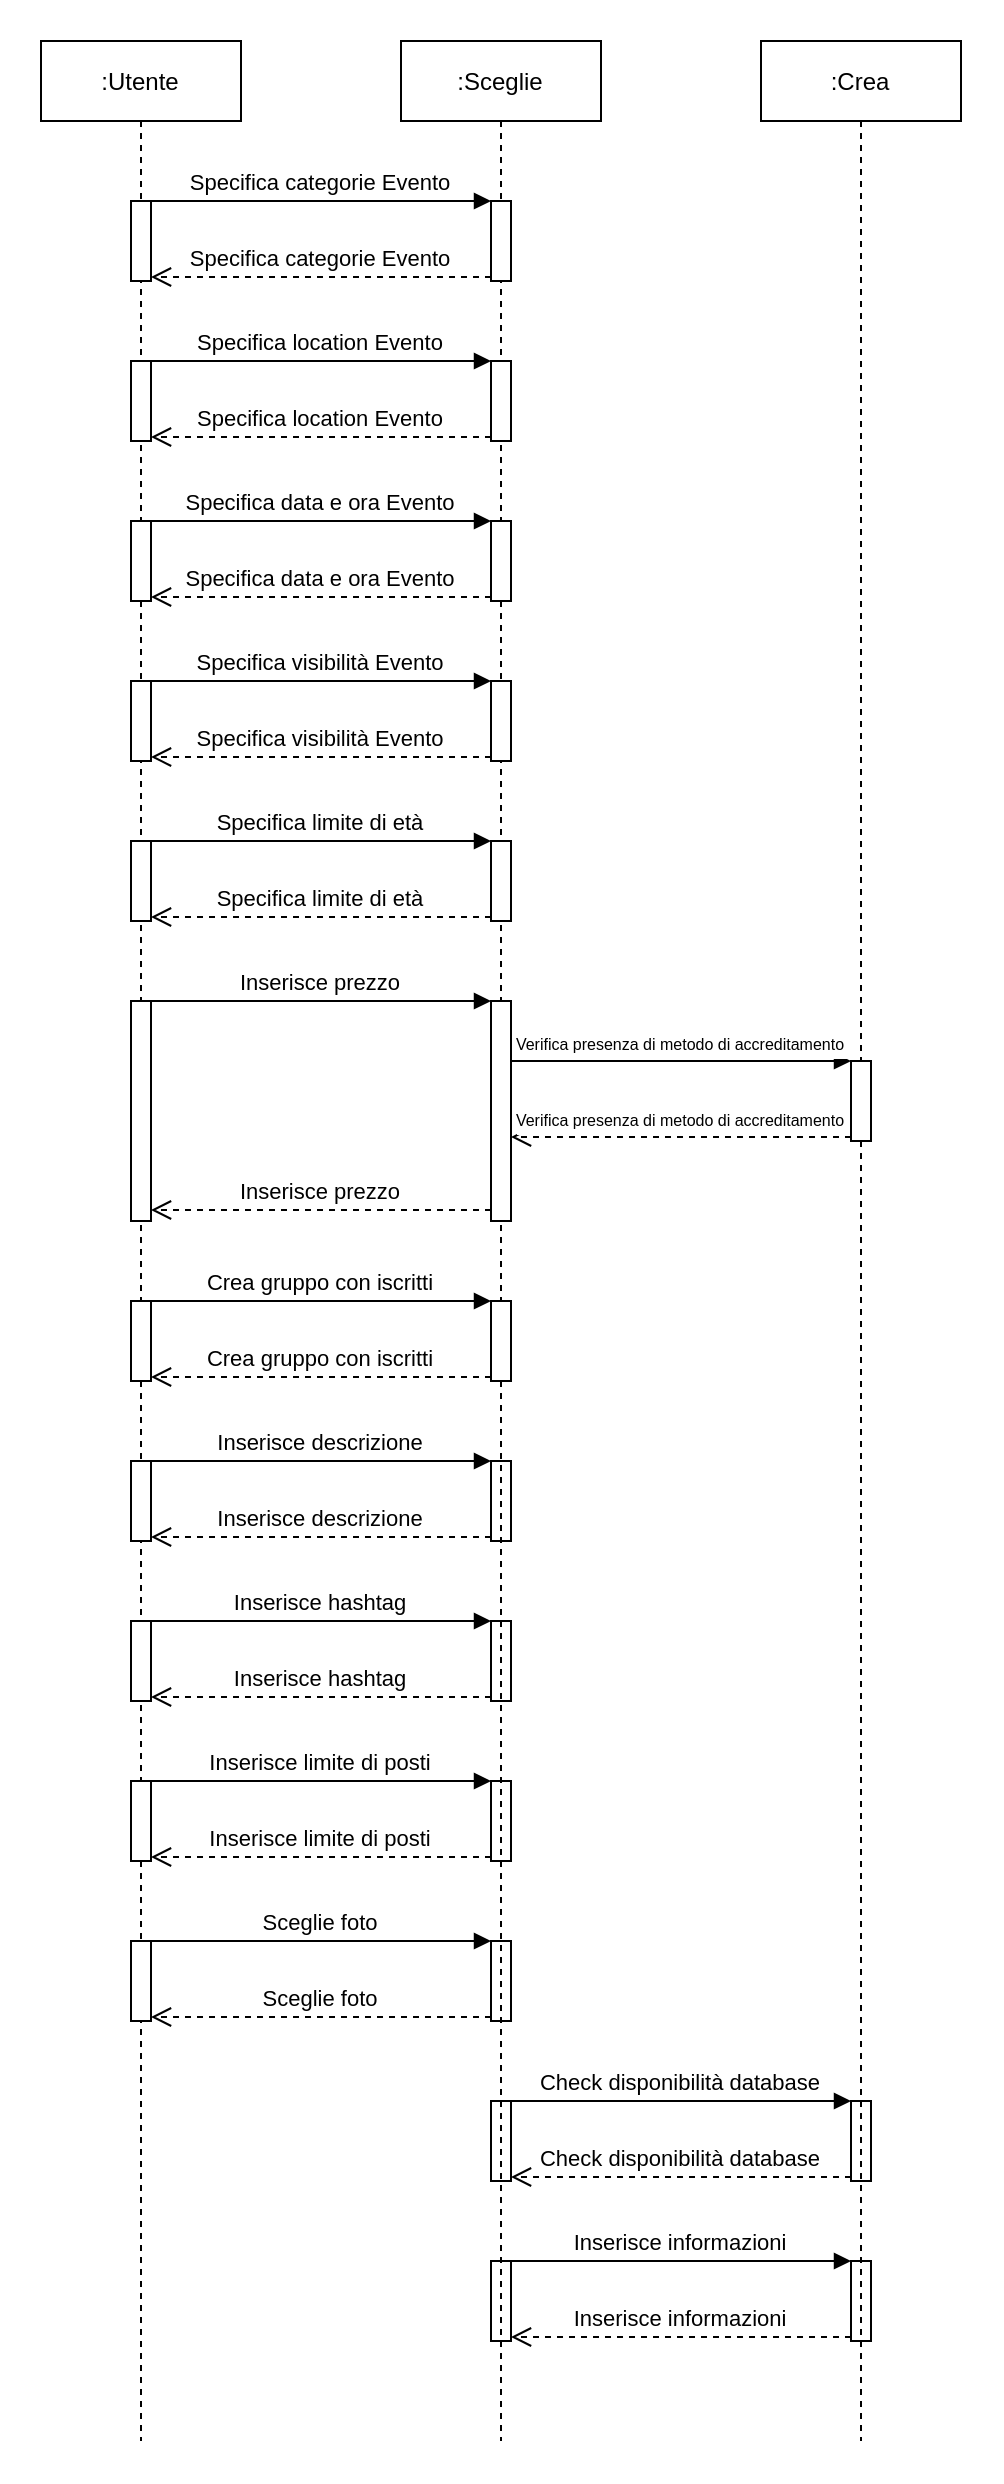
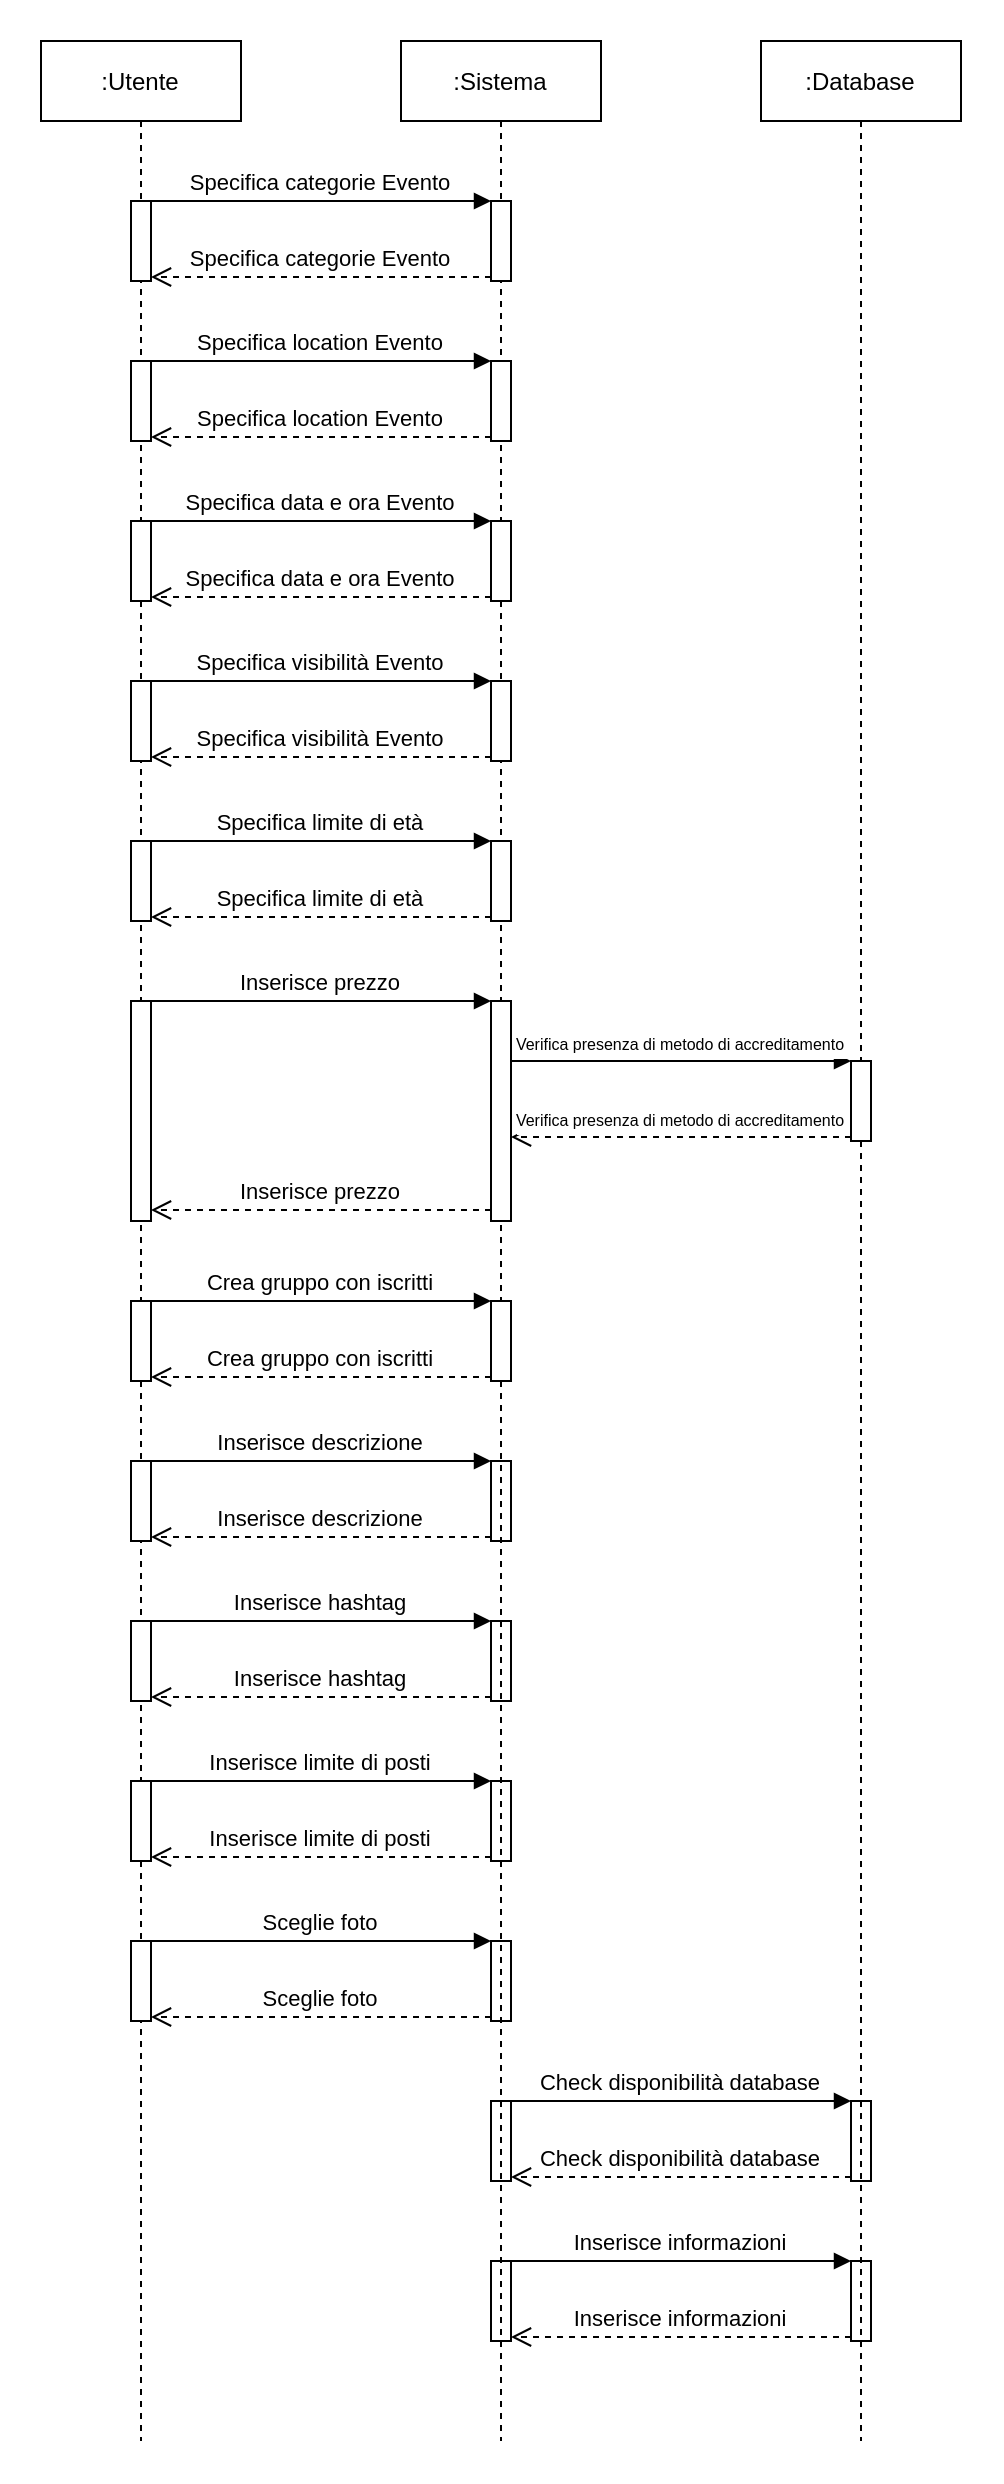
(500, 82) -> (500, 82)
(860, 82) -> (860, 82)
